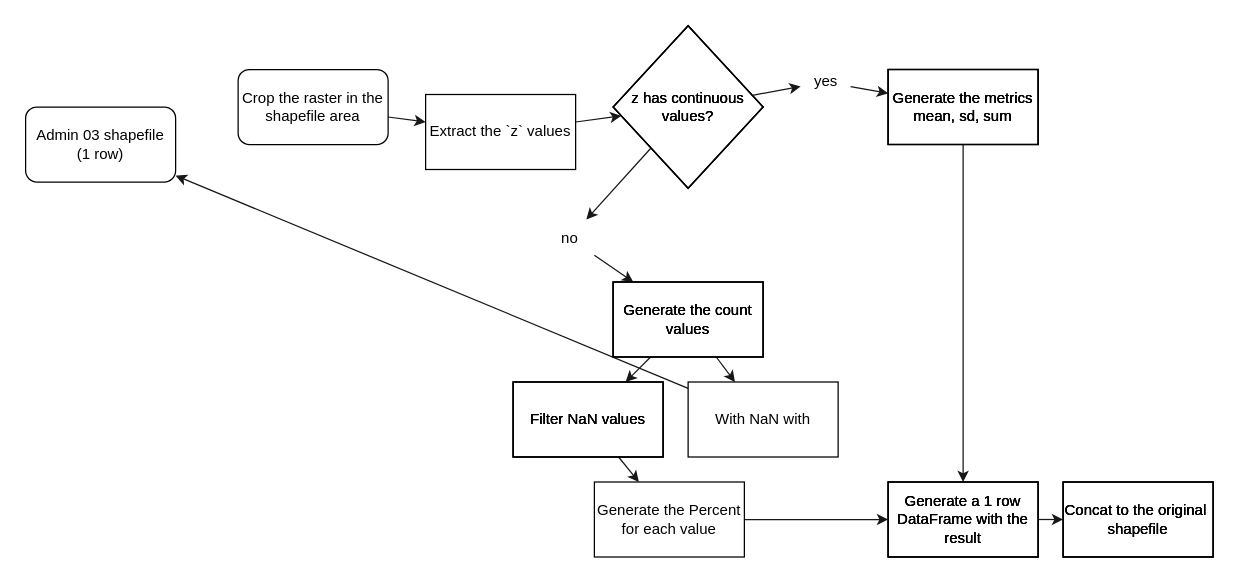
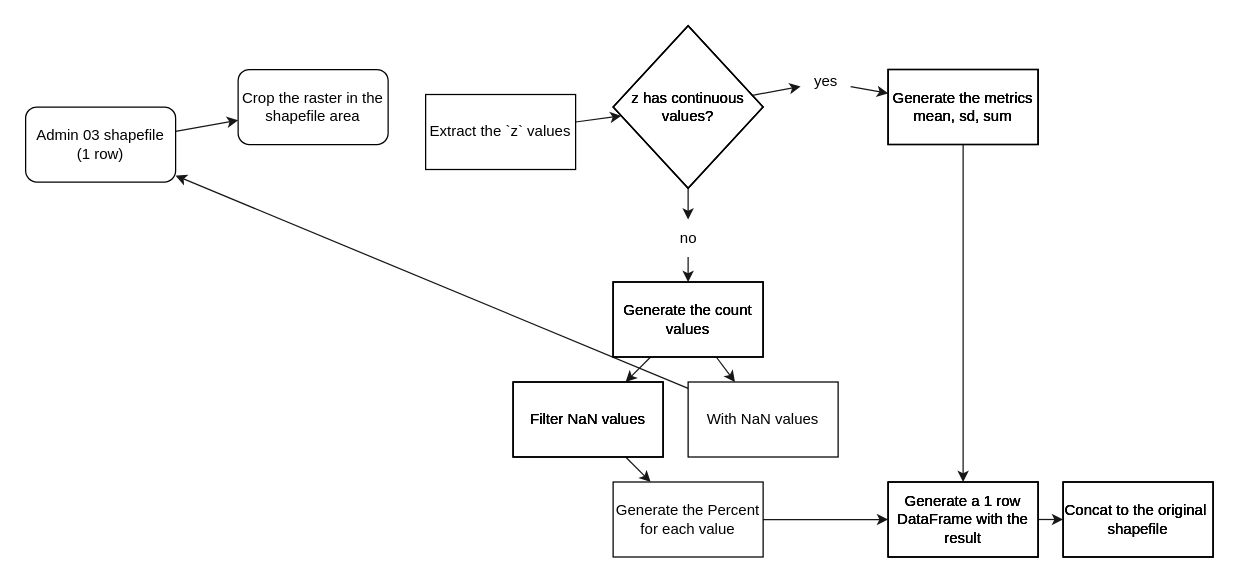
(402, 119) -> none
none -> (202, 126)
(569, 238) -> (688, 238)
(763, 419) -> (763, 419)
(669, 519) -> (688, 519)
